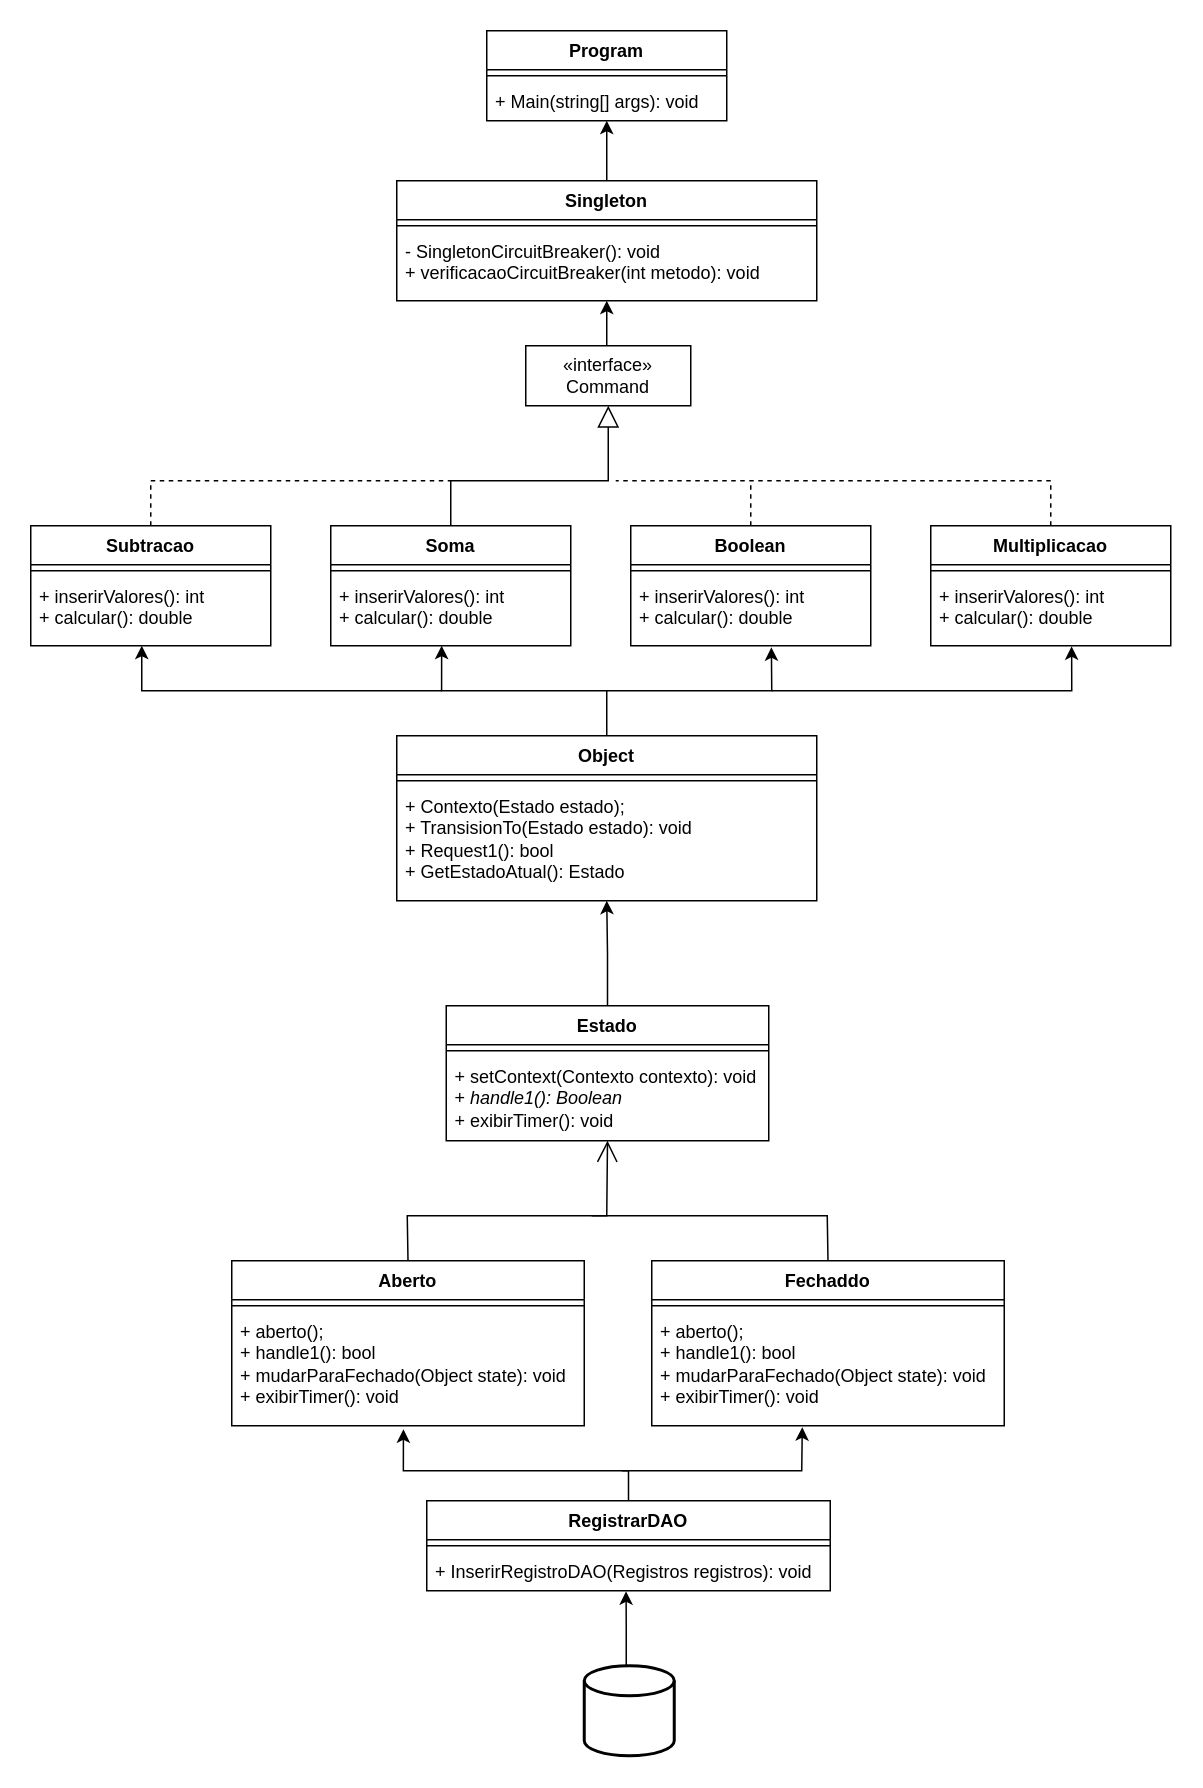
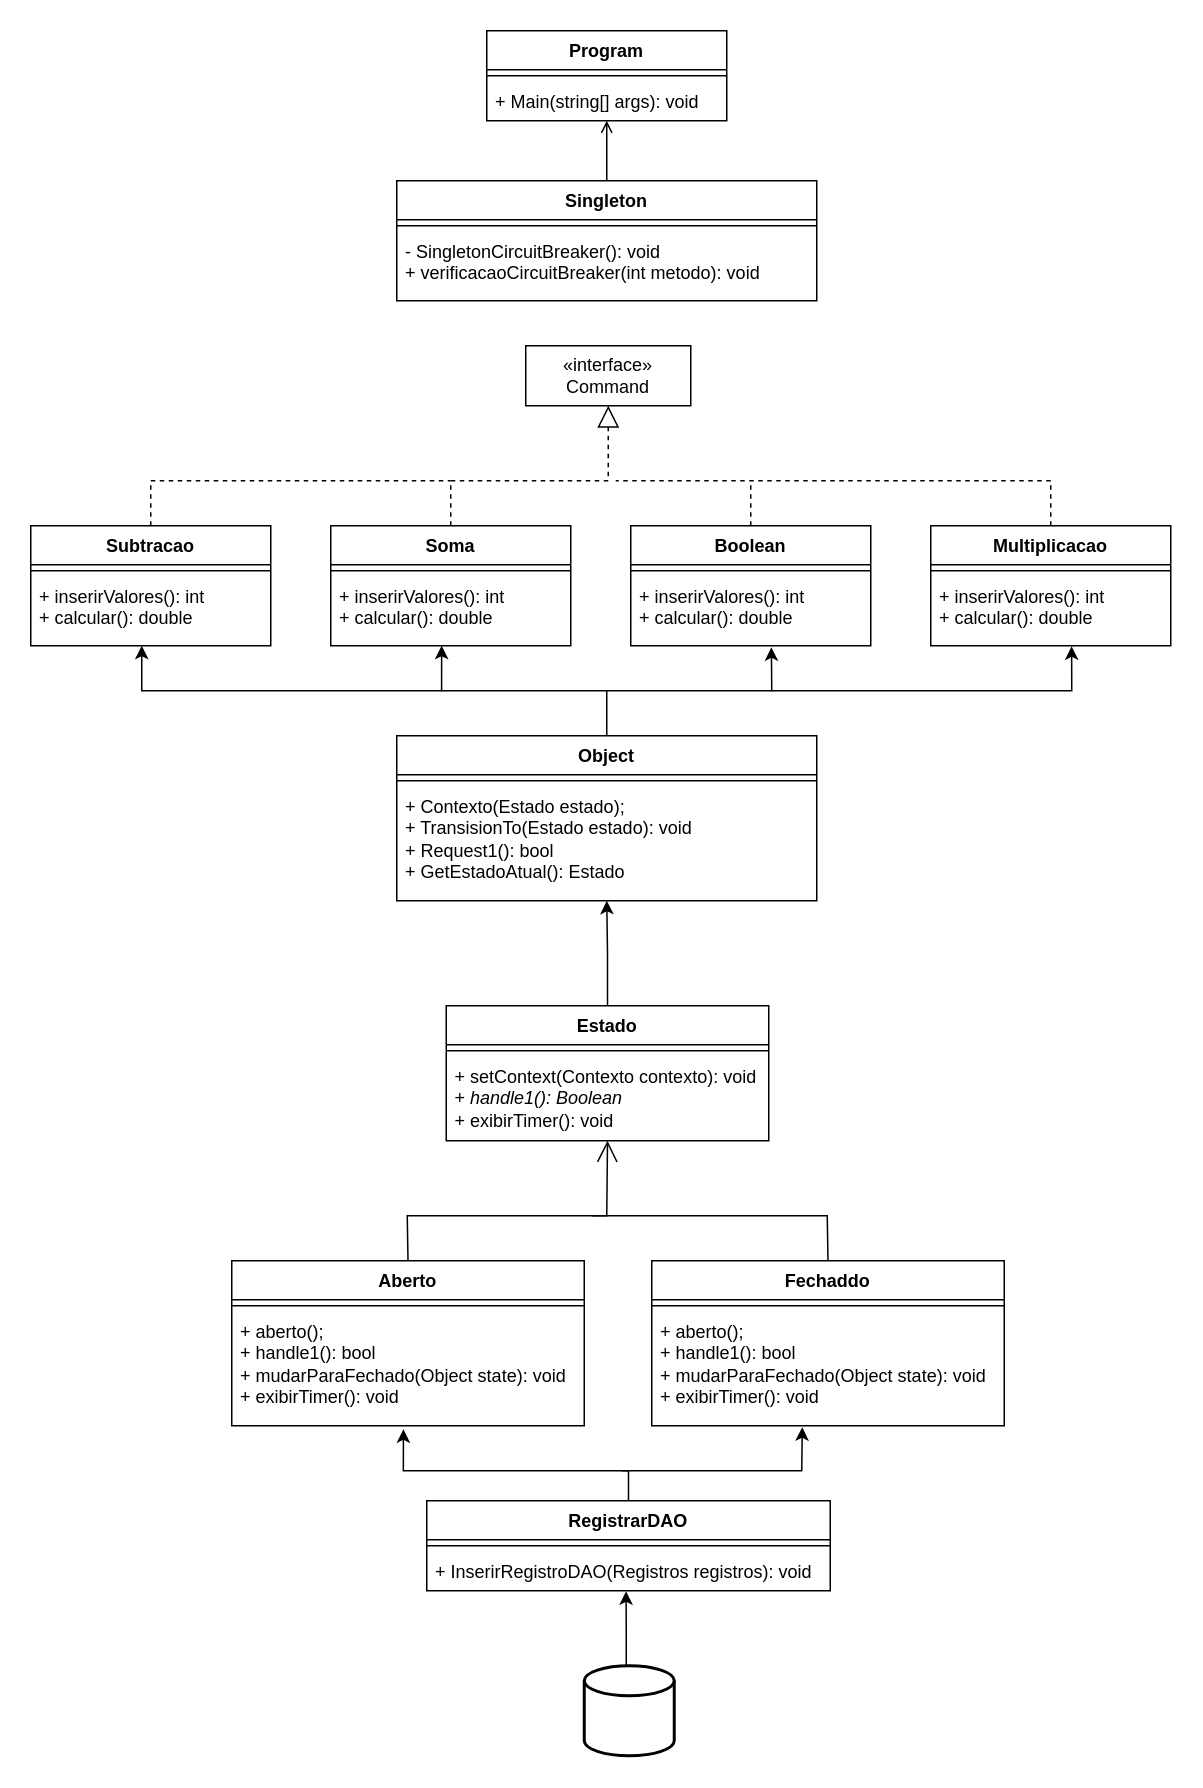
(607, 132) -> (607, 129)
(607, 329) -> none
(534, 481) -> (534, 481)
